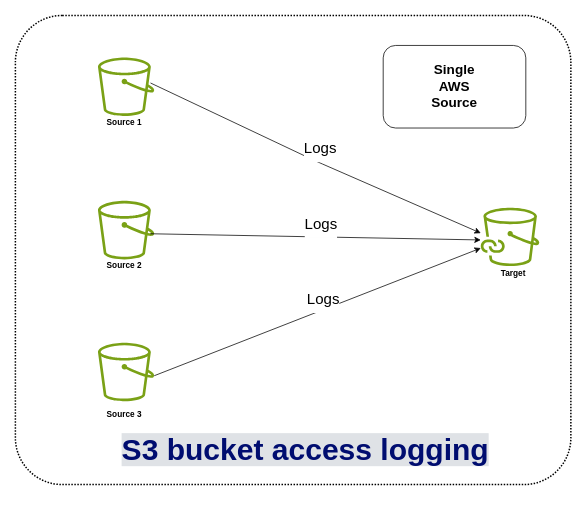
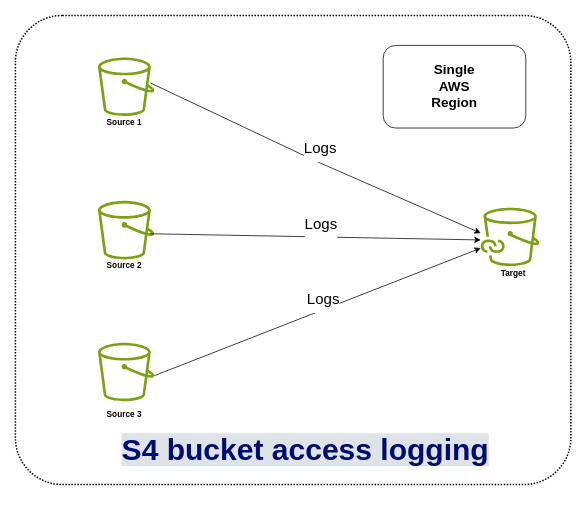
(454, 87) -> (454, 87)
(177, 394) -> (177, 394)
